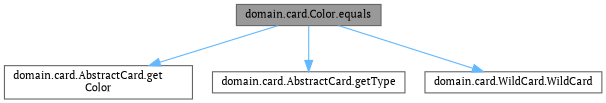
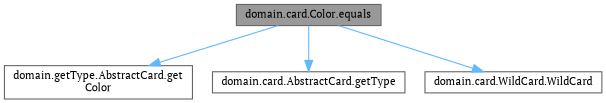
(98, 82) -> (98, 82)
